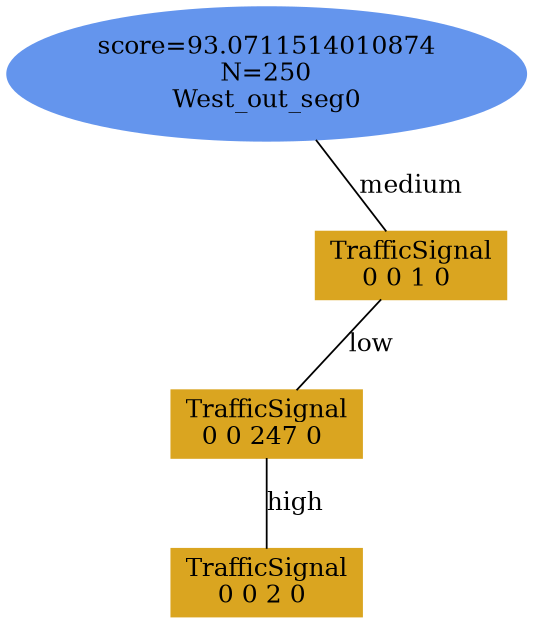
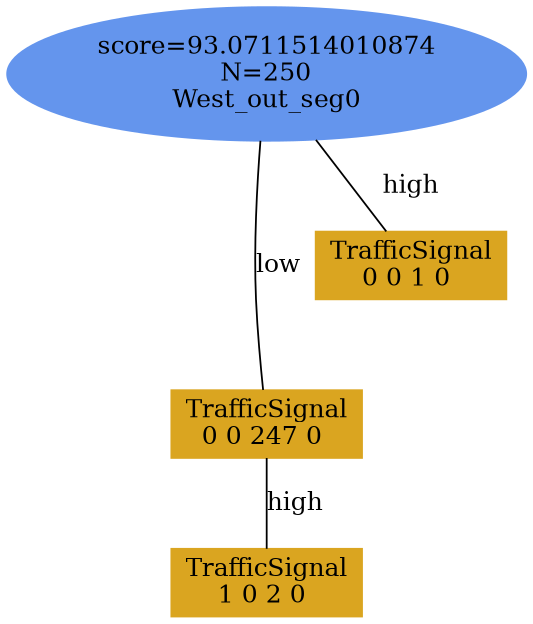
(411, 186) -> (411, 186)
(339, 345) -> (255, 265)
(267, 583) -> (267, 583)
